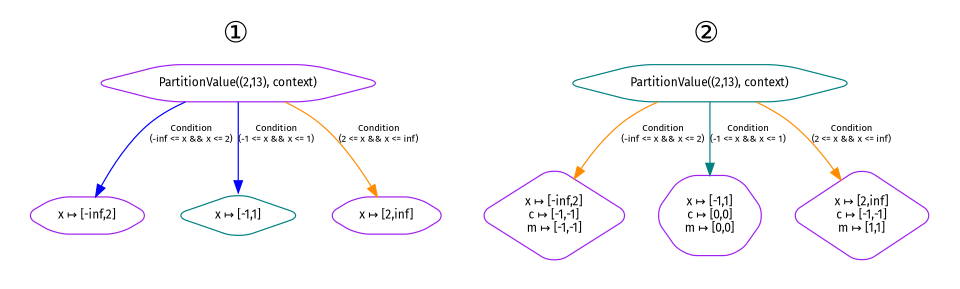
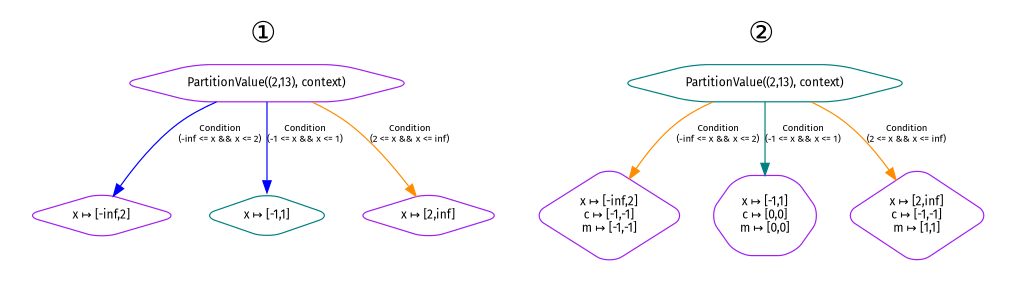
(87, 216) -> (102, 216)
(387, 216) -> (429, 216)
